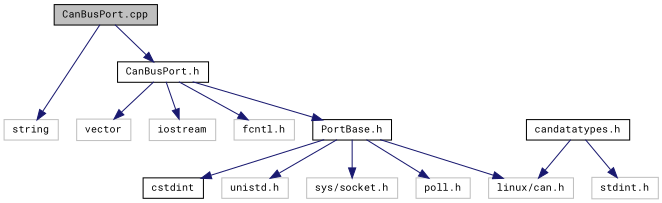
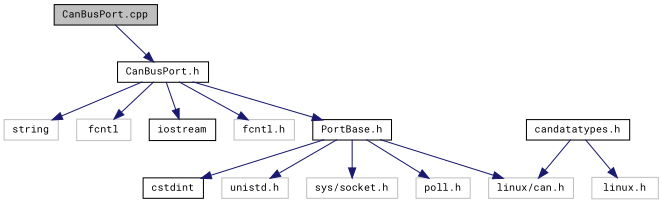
(71, 68) -> (102, 99)
(104, 130) -> (104, 130)
(182, 130) -> (182, 130)
(625, 188) -> (625, 188)
